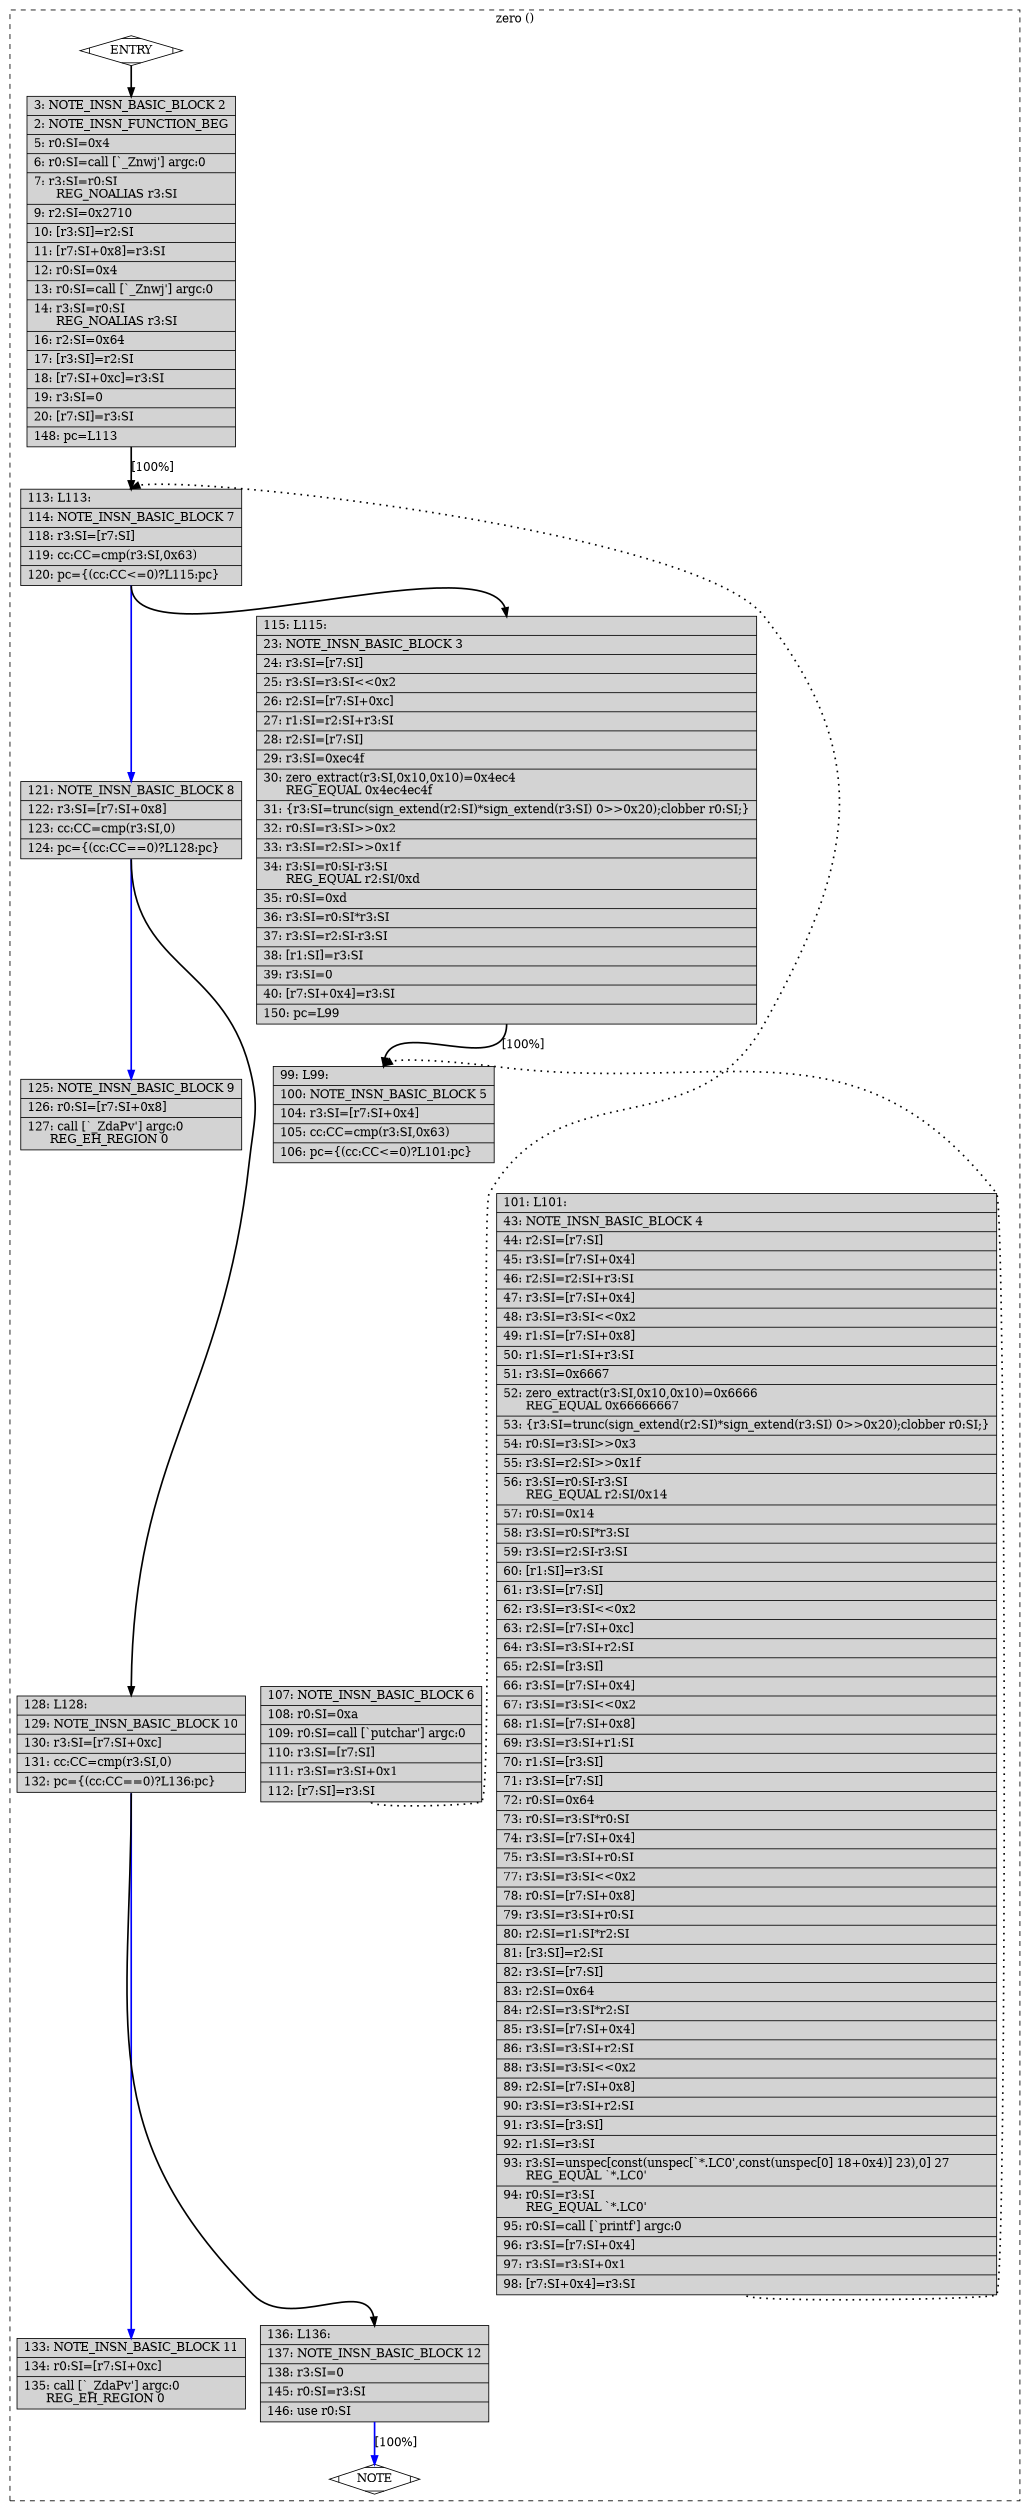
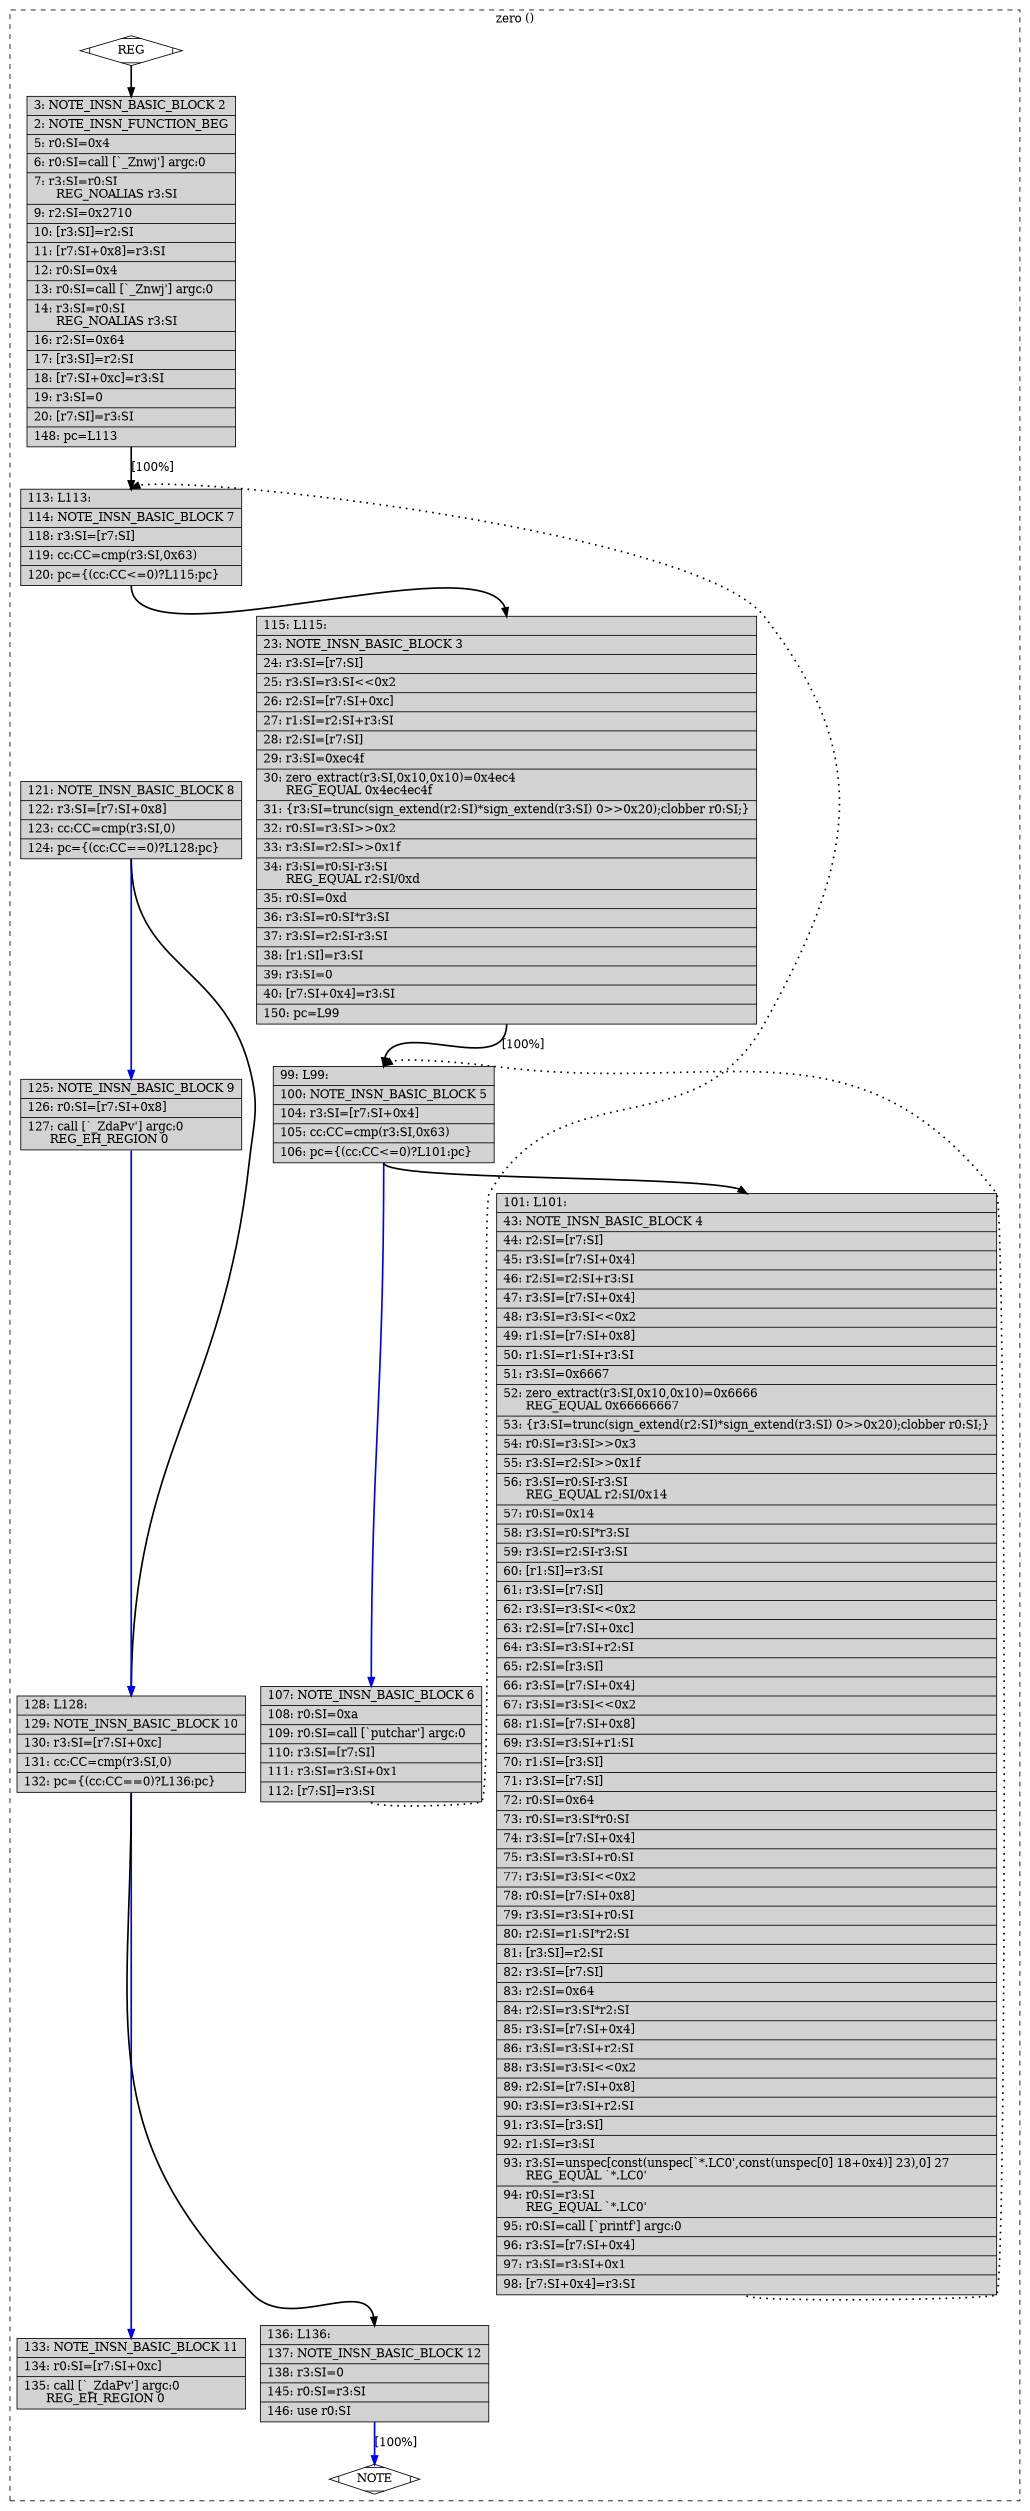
(131, 51) -> (131, 51)
(131, 679) -> none
none -> (561, 1178)
none -> (131, 1419)
none -> (378, 1420)
